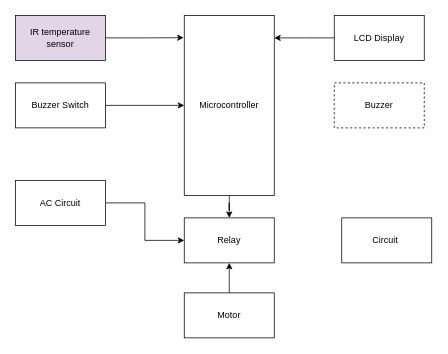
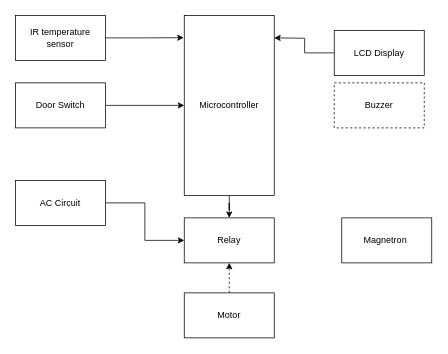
(60, 38) -> (60, 38)
(379, 38) -> (379, 53)
(60, 105) -> (60, 105)
(387, 240) -> (387, 240)
(229, 280) -> (229, 280)
